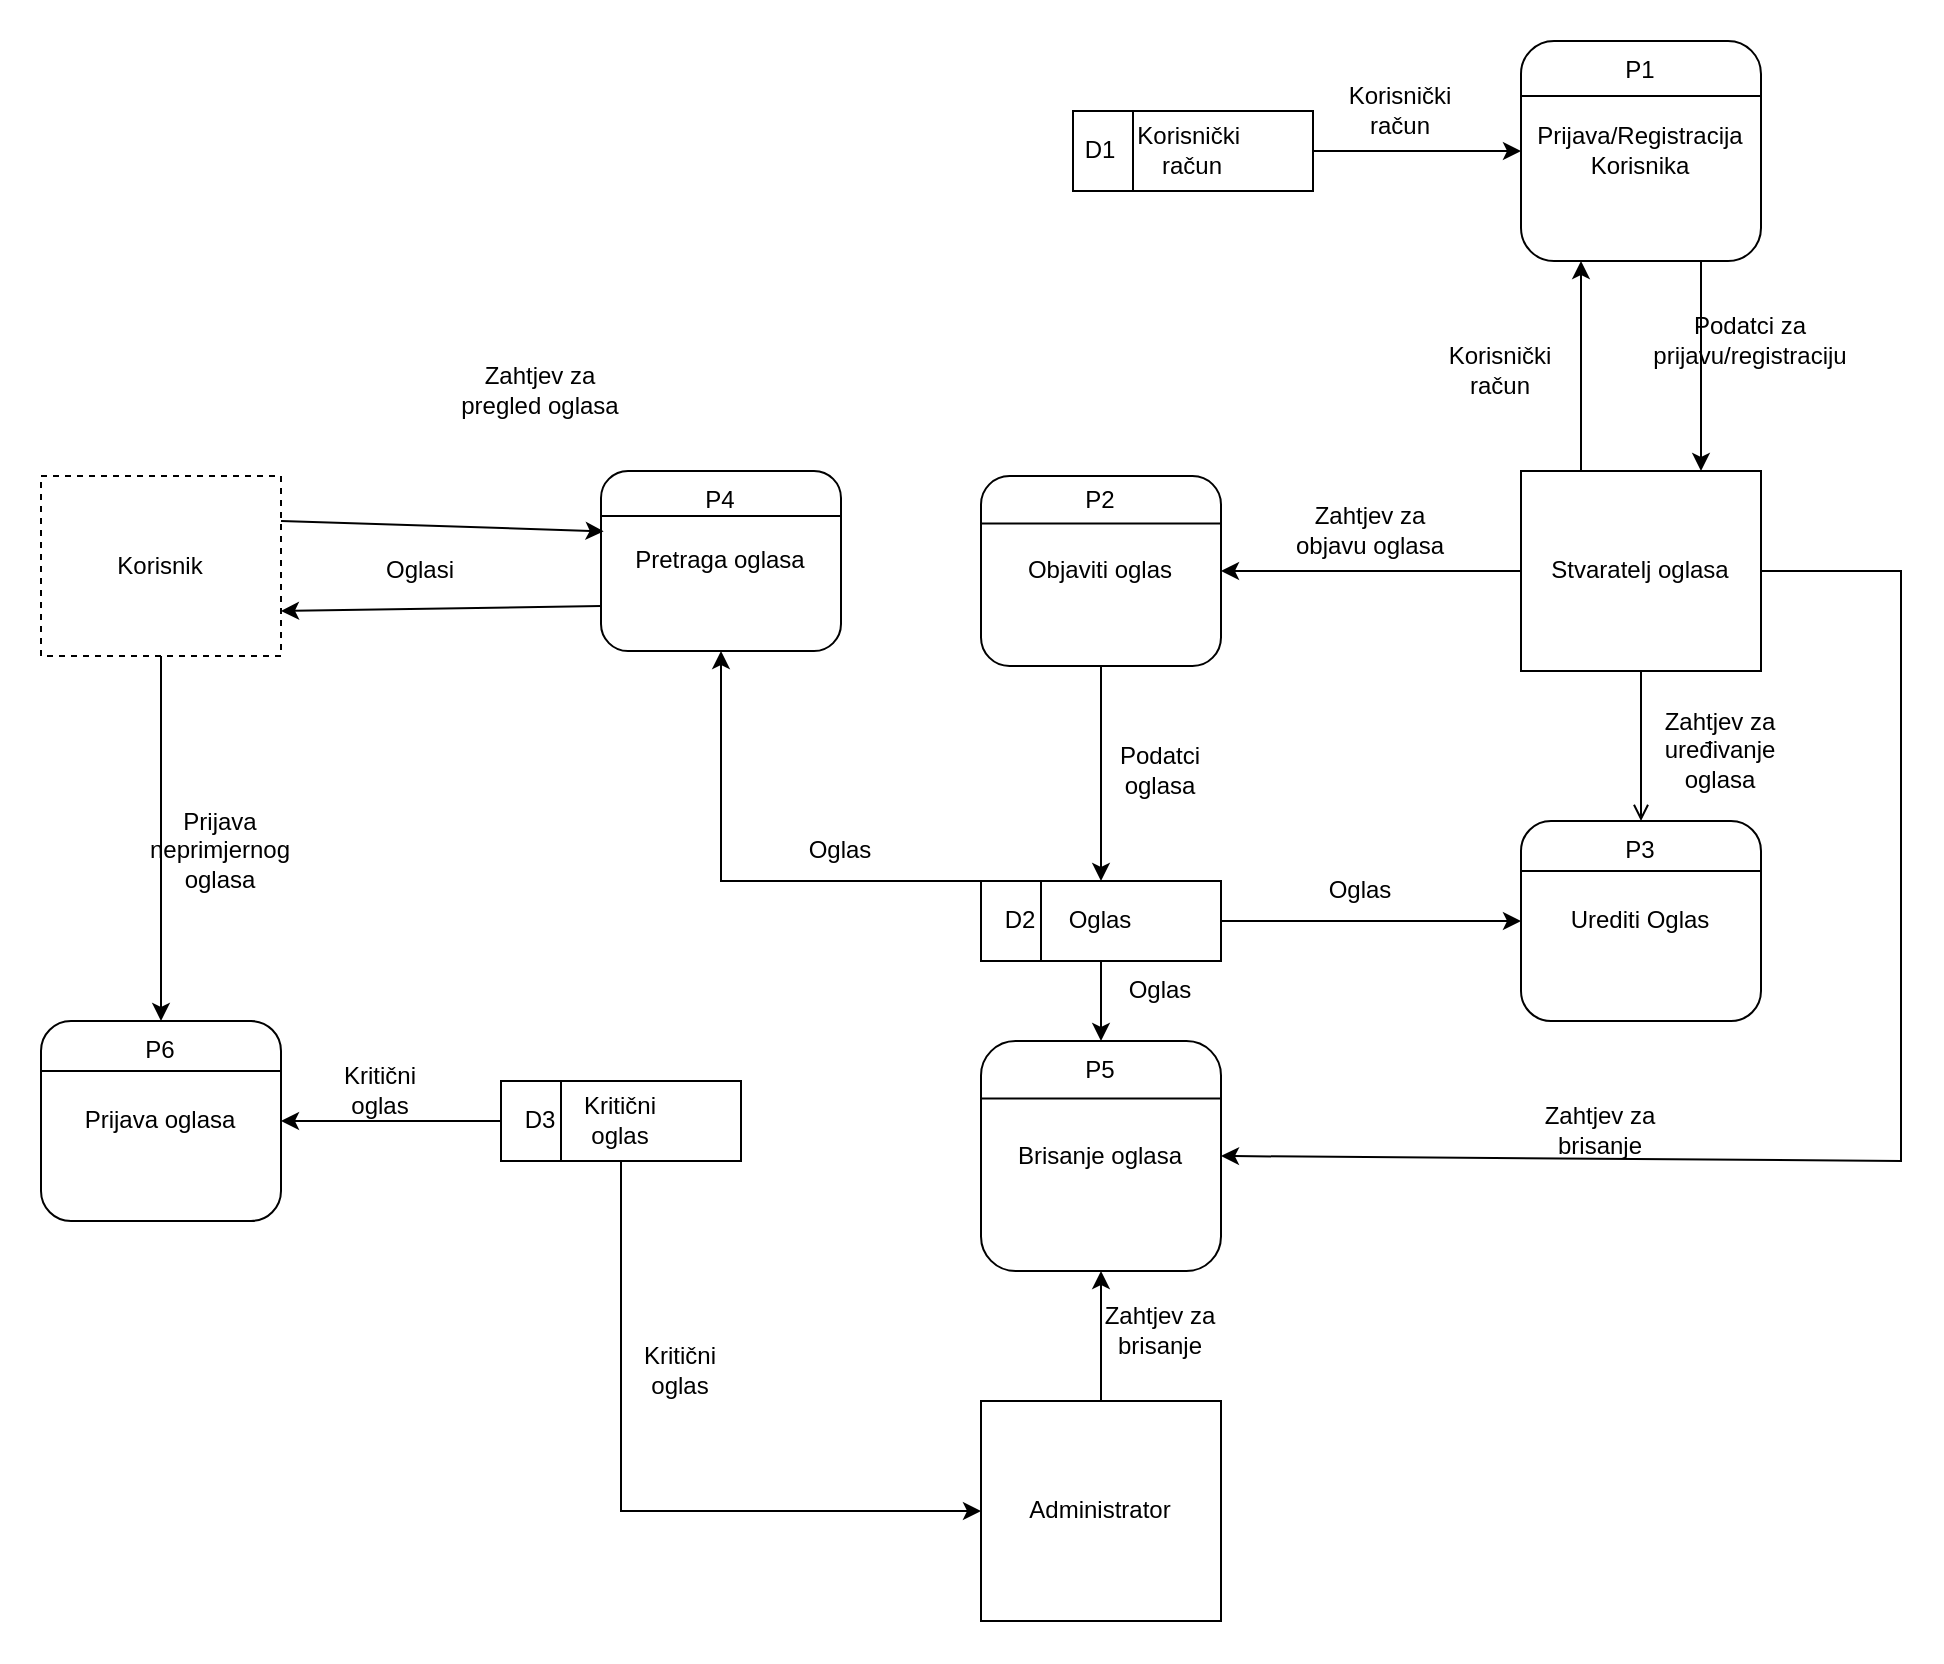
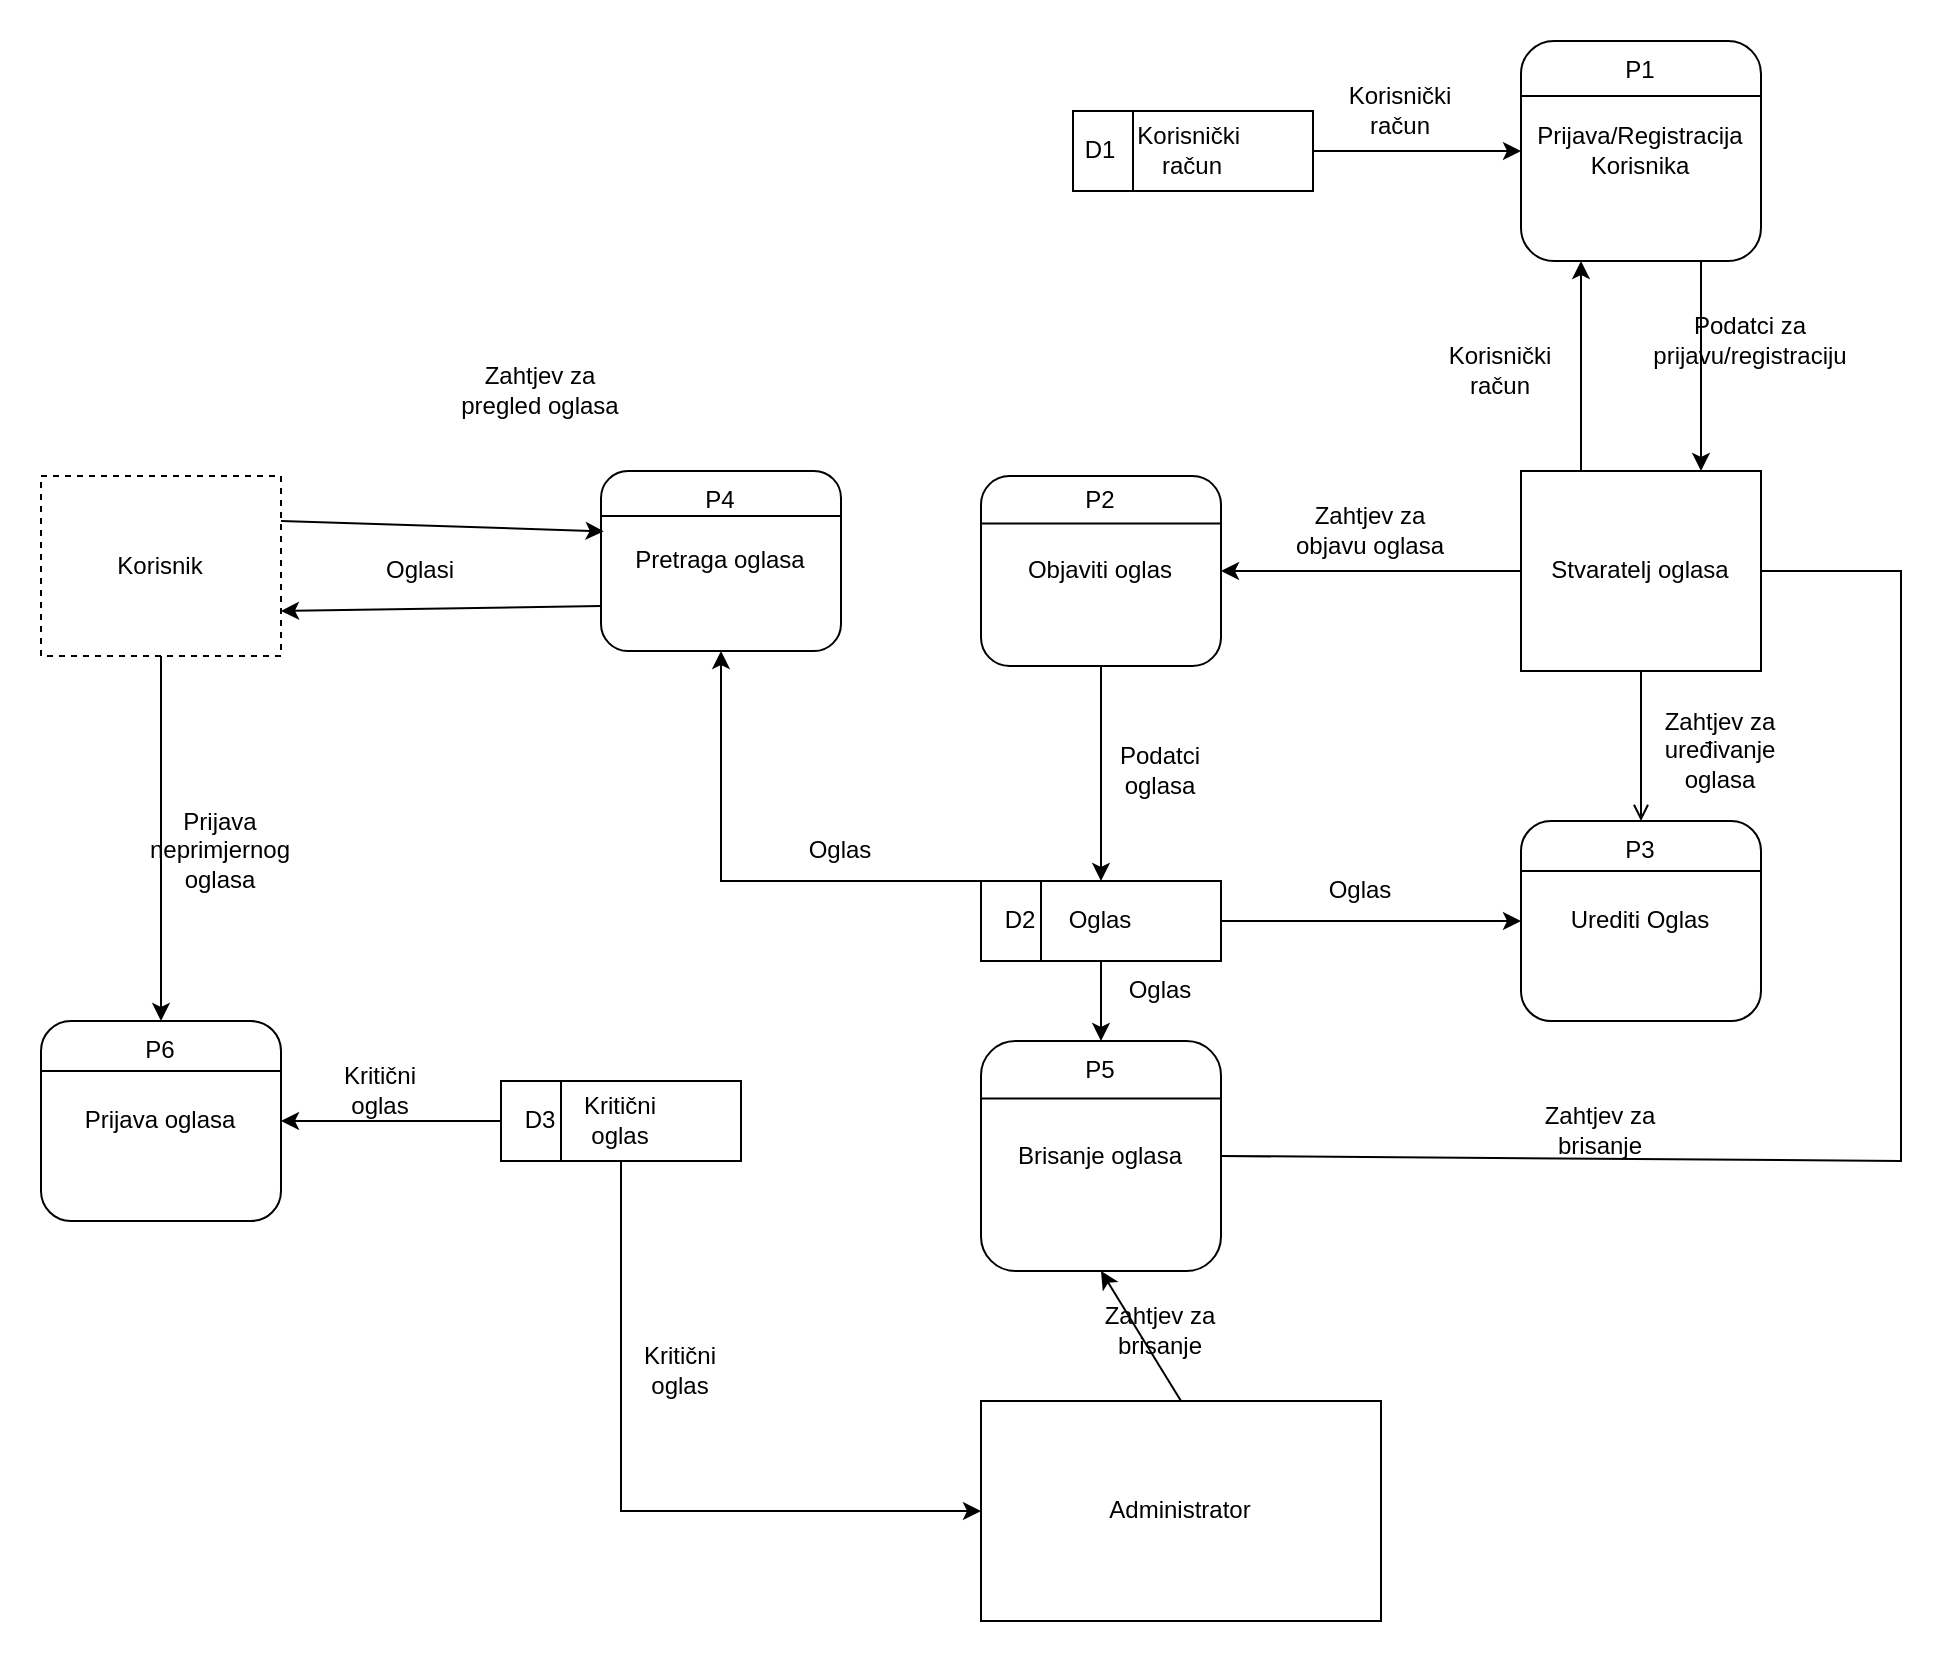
(1236, 1156) -> (1230, 1156)
(1101, 1511) -> (1181, 1511)
